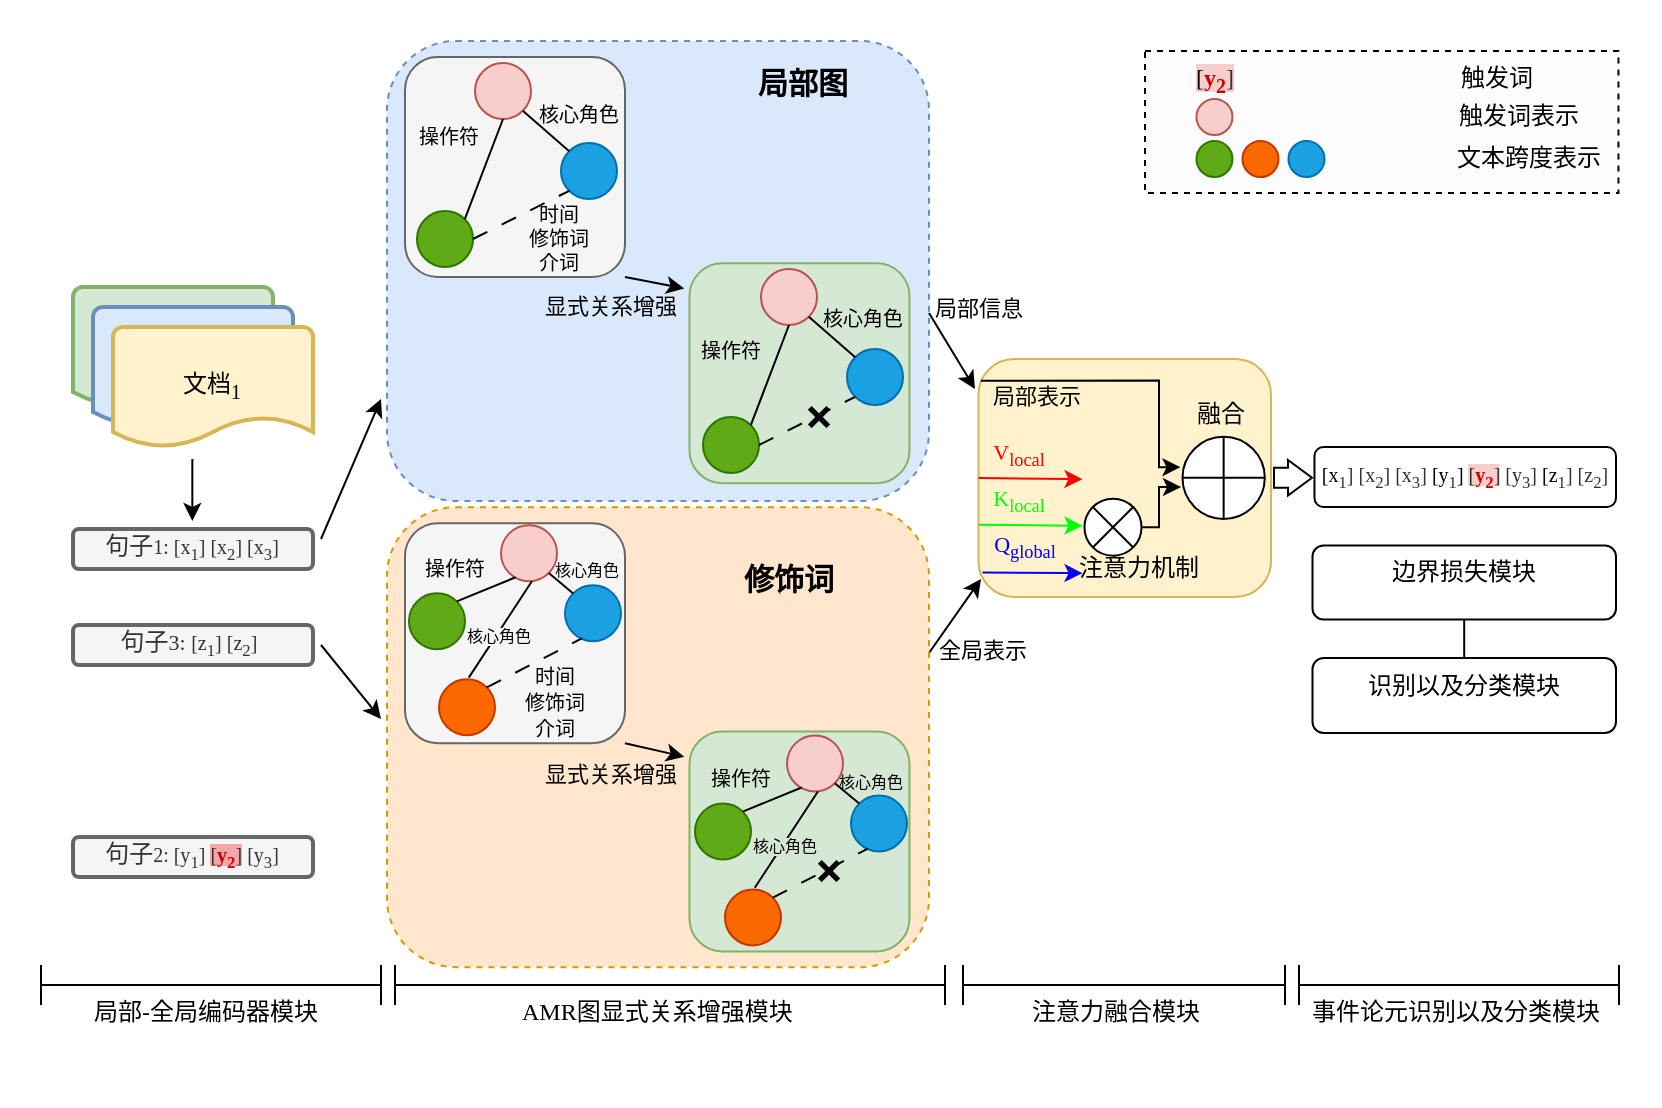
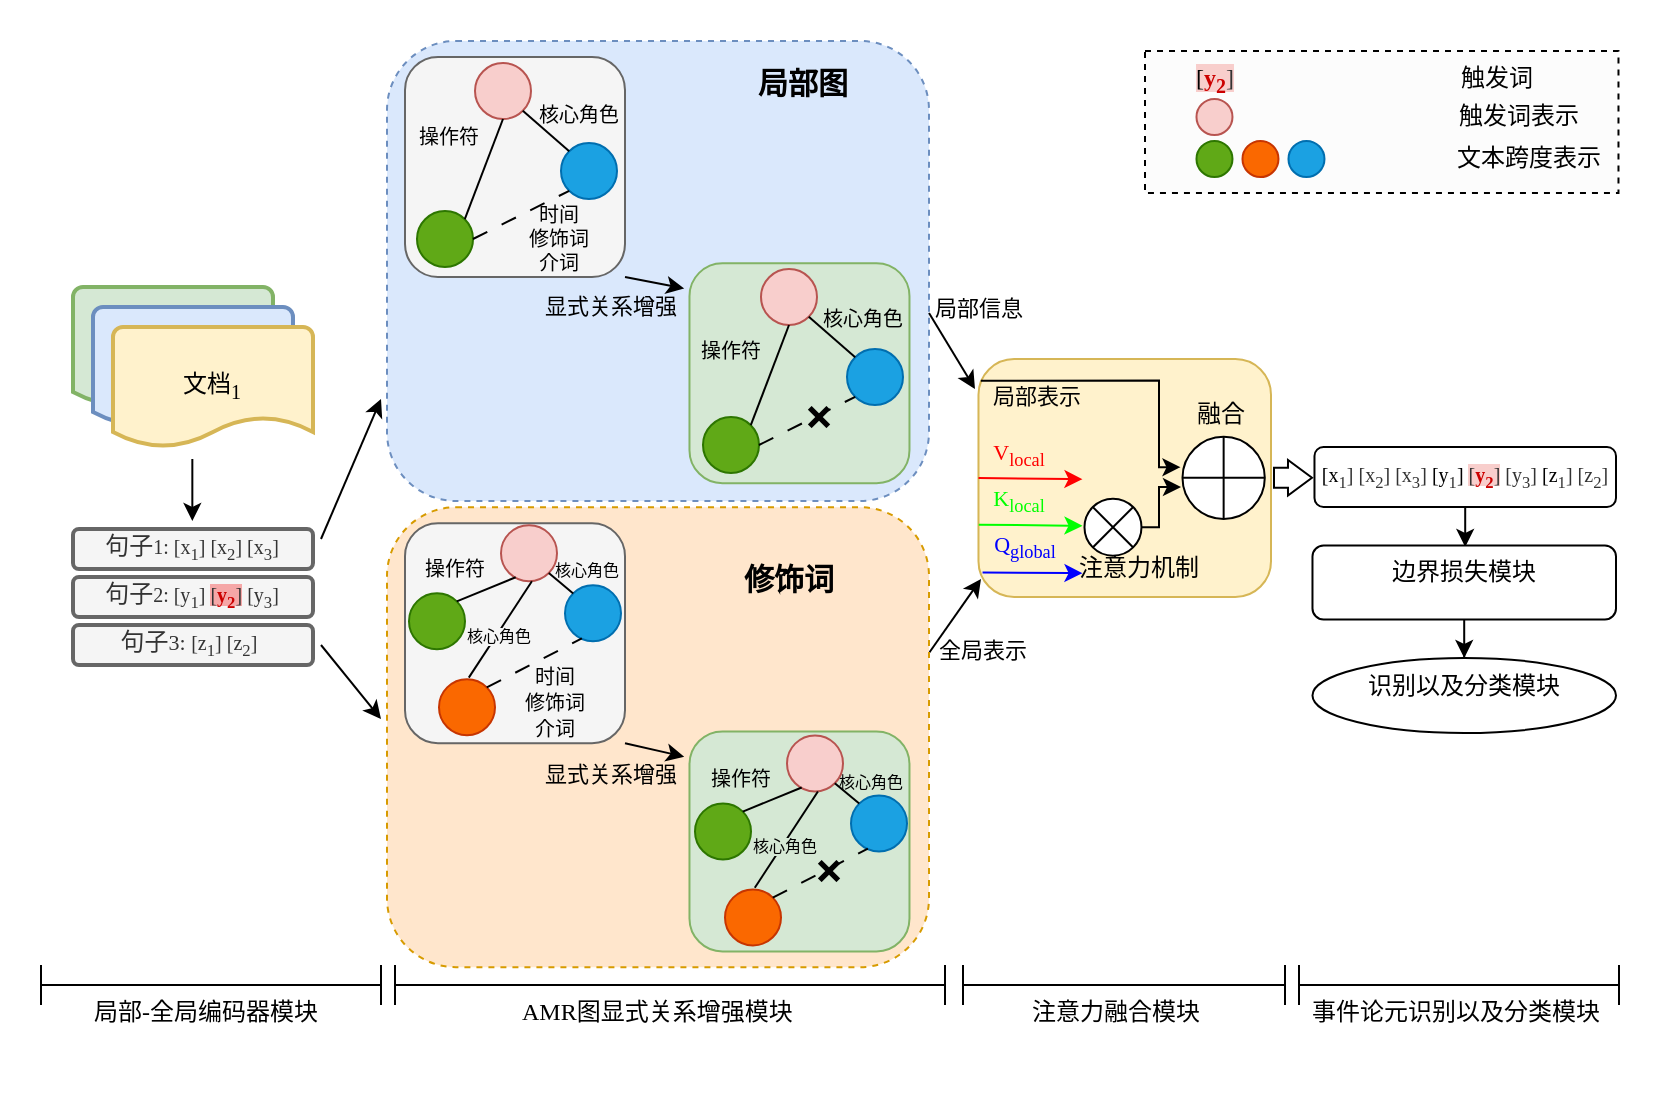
none -> (1465, 520)
(1464, 648) -> (1464, 643)
(1464, 696) -> (1464, 696)
(193, 857) -> (193, 597)
